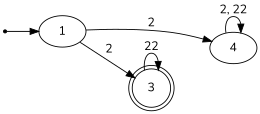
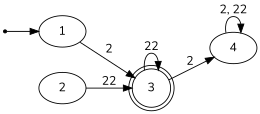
(145, 30) -> (188, 70)
none -> (62, 88)
